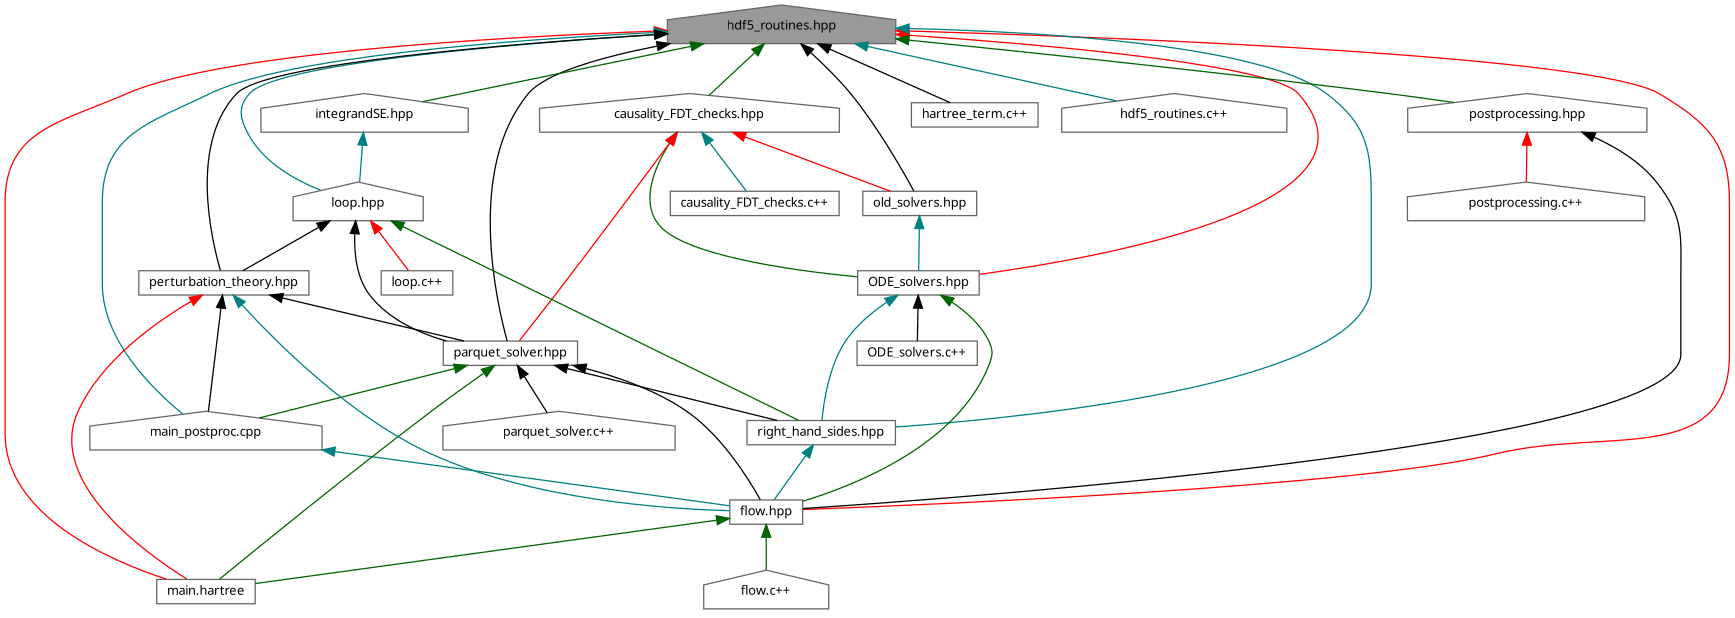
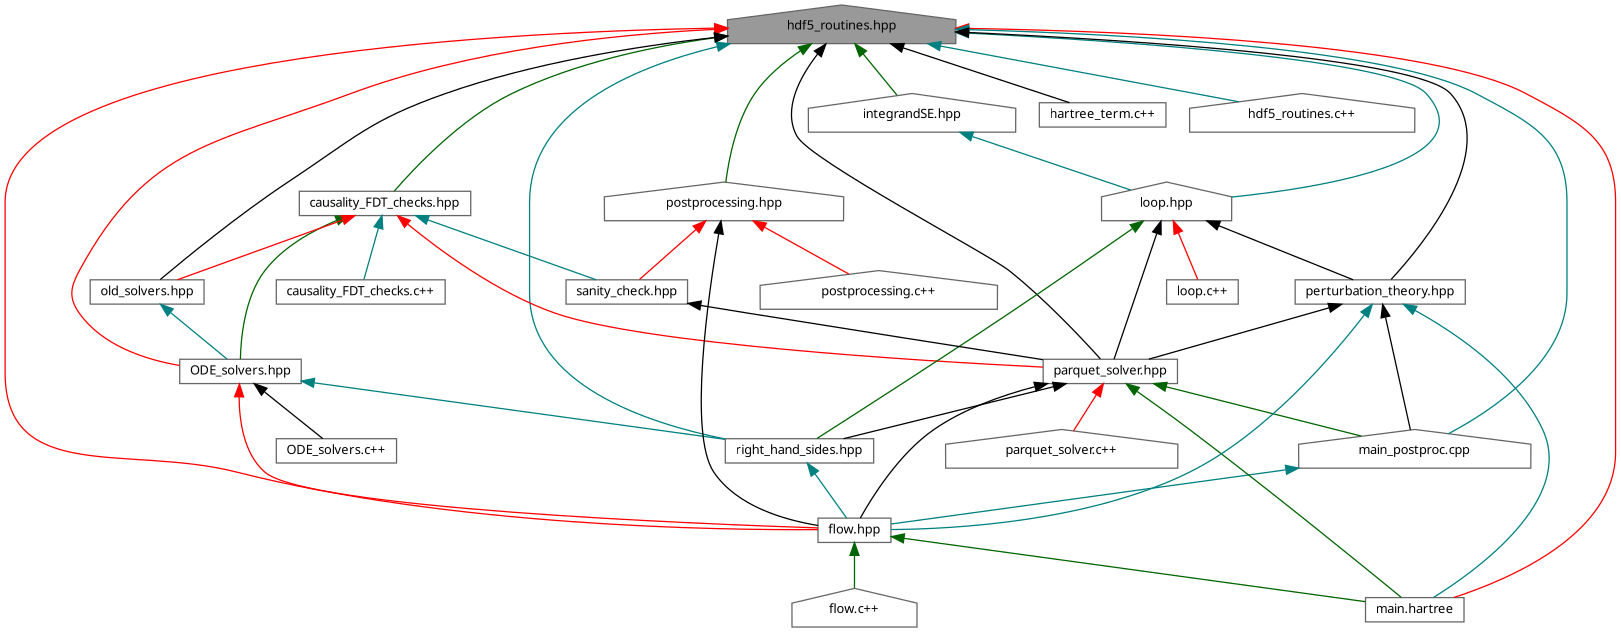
(689, 115) -> (385, 203)
none -> (627, 292)
(536, 395) -> (1085, 413)
(936, 434) -> (499, 511)
(72, 439) -> (1547, 449)
